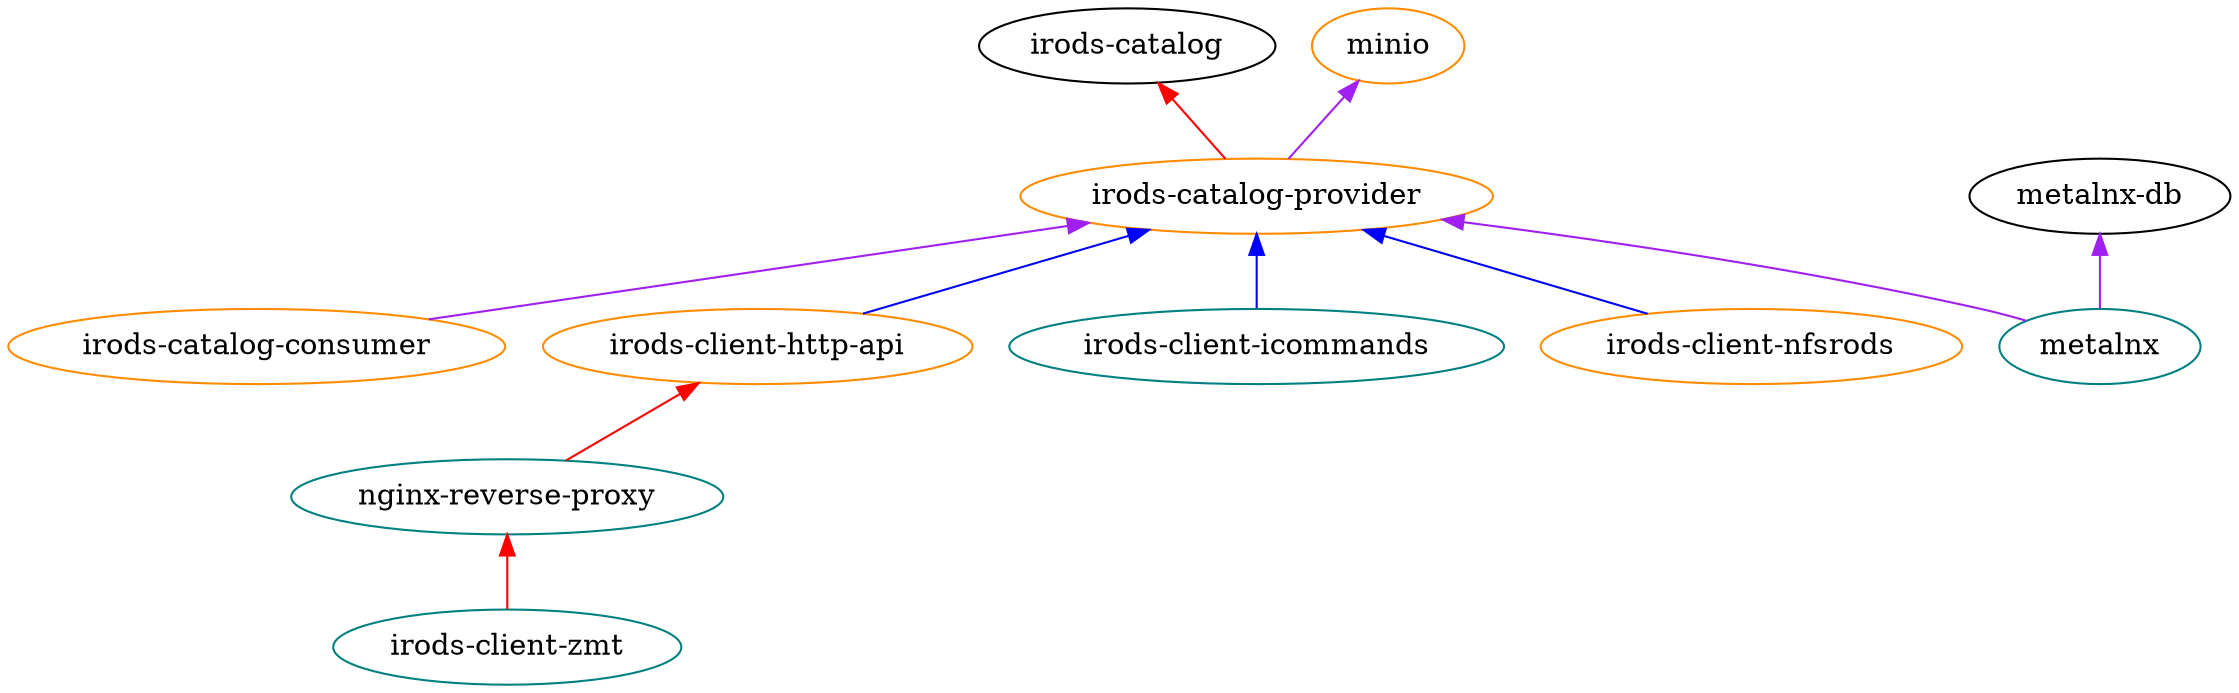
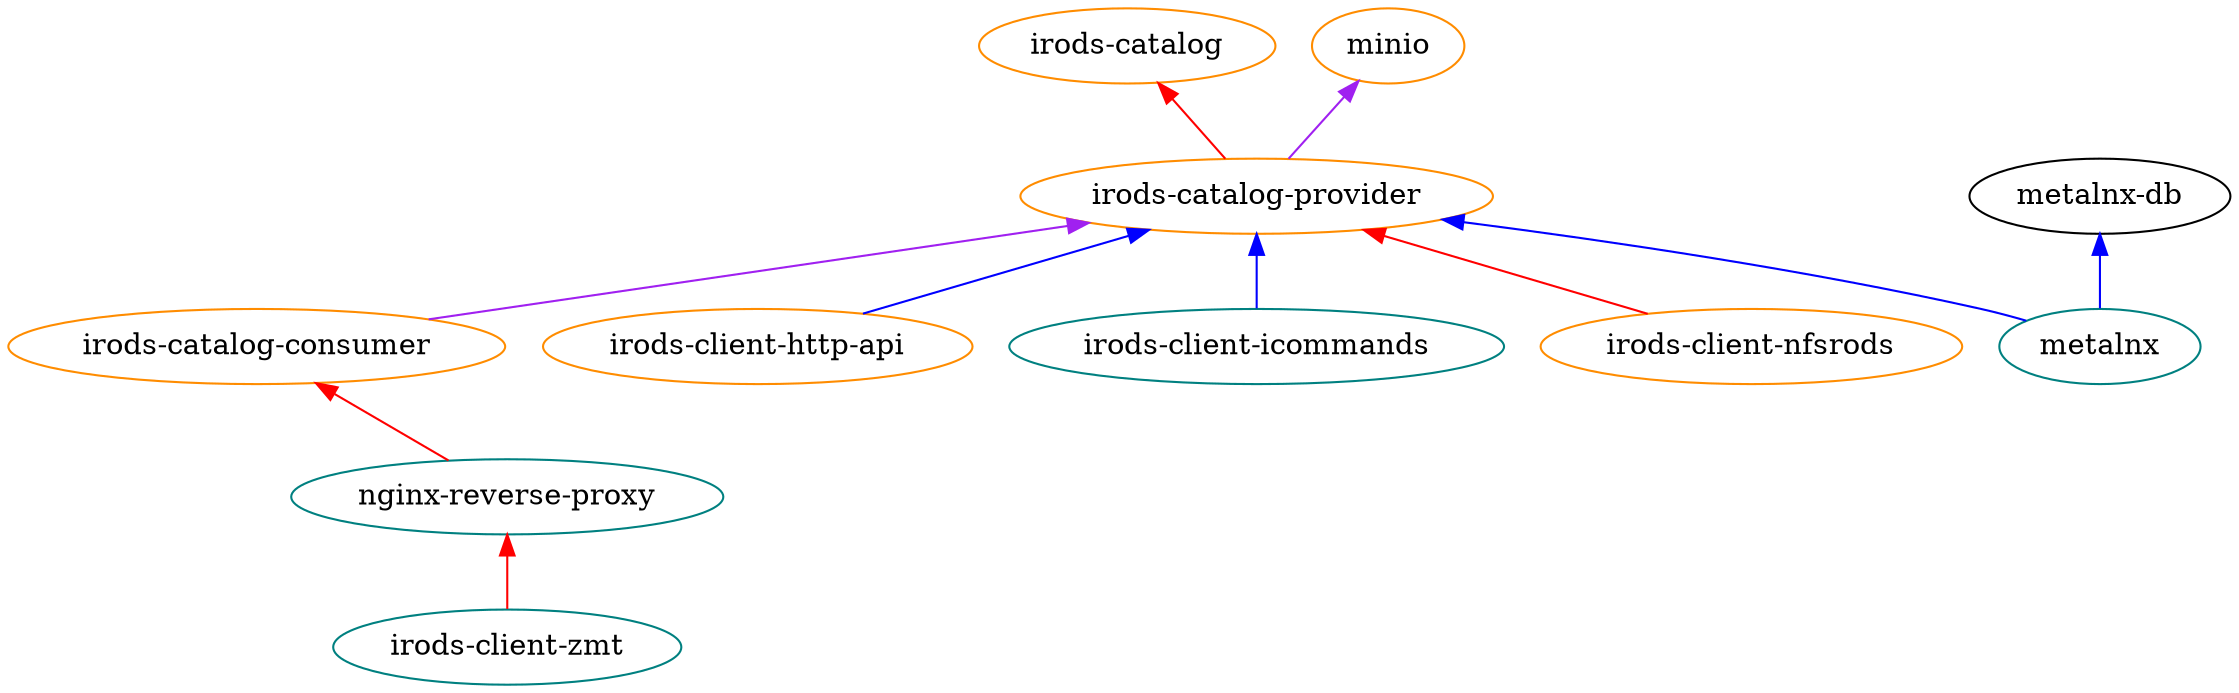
(1127, 46) -> (1127, 46)
(1746, 264) -> (1746, 264)
(1516, 275) -> (1516, 275)
(2100, 282) -> (2100, 282)
(623, 427) -> (392, 427)
